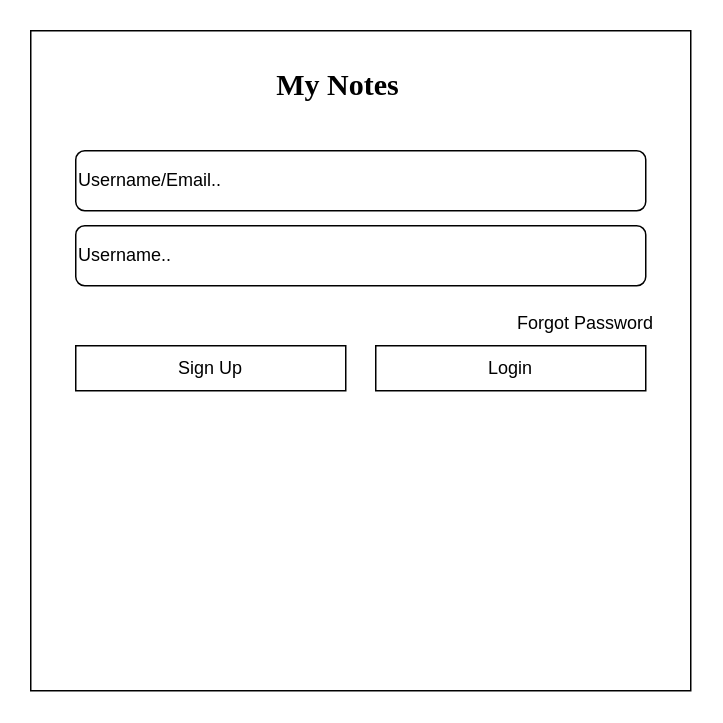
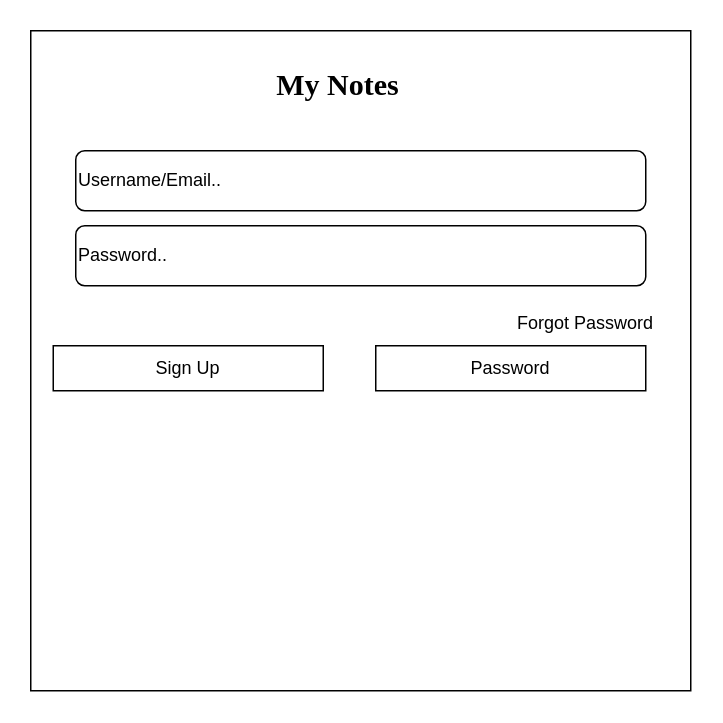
(124, 256) -> (124, 256)
(211, 368) -> (188, 368)
(511, 368) -> (511, 368)
